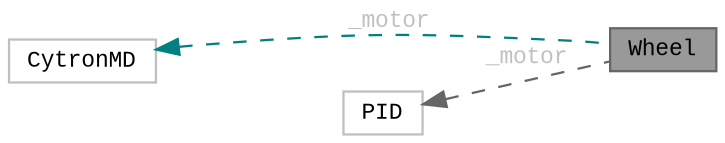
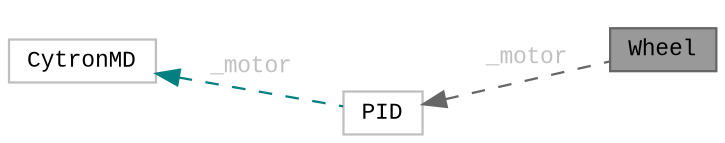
(394, 35) -> (261, 92)
